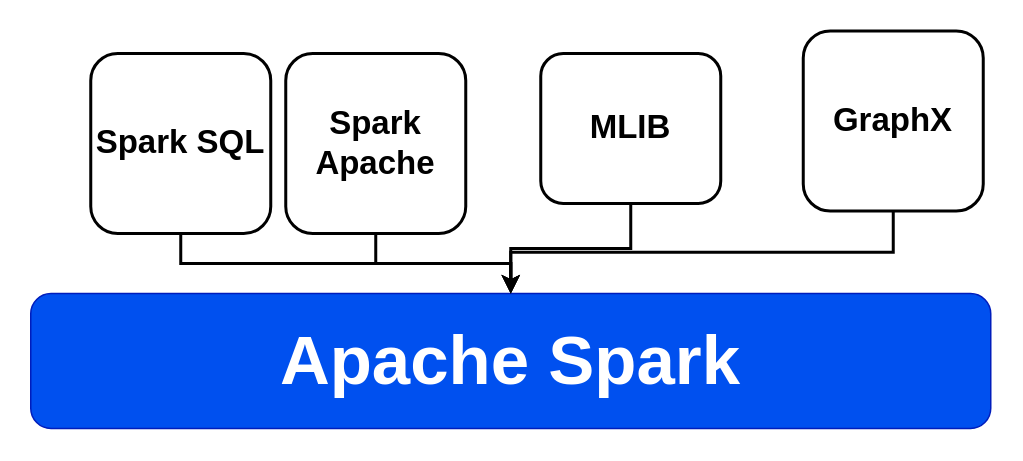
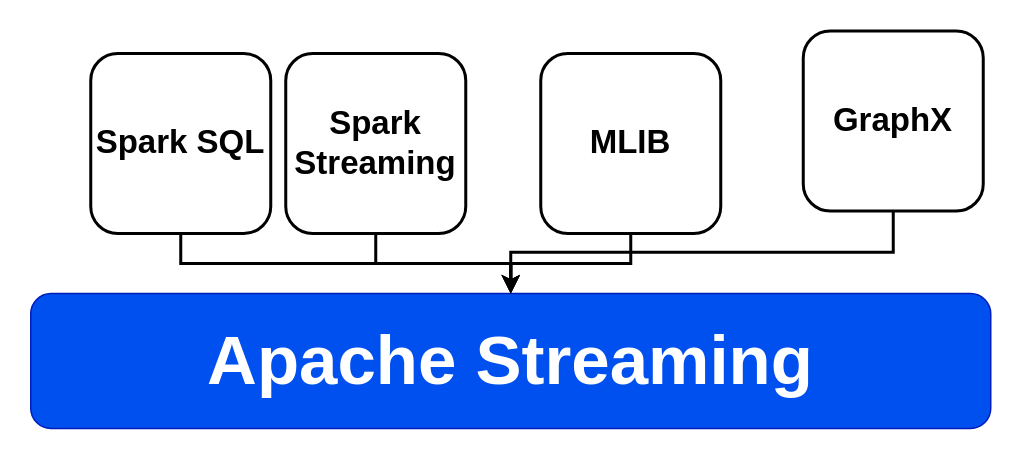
(631, 128) -> (631, 143)
(376, 143) -> (376, 143)
(511, 361) -> (511, 361)
